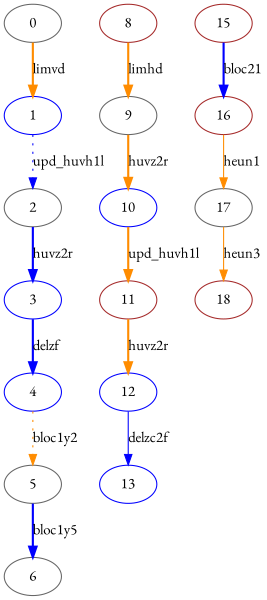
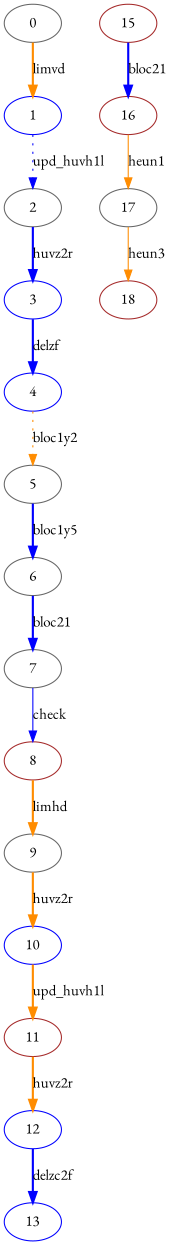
(128, 433) -> (33, 1170)
none -> (33, 669)
